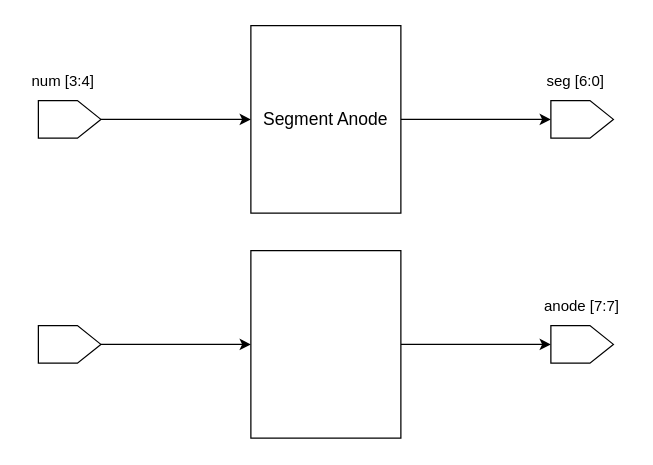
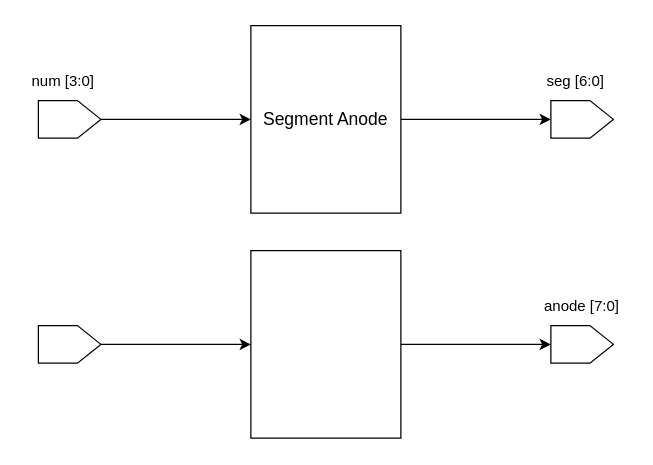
(63, 82) -> (63, 82)
(582, 307) -> (582, 307)
